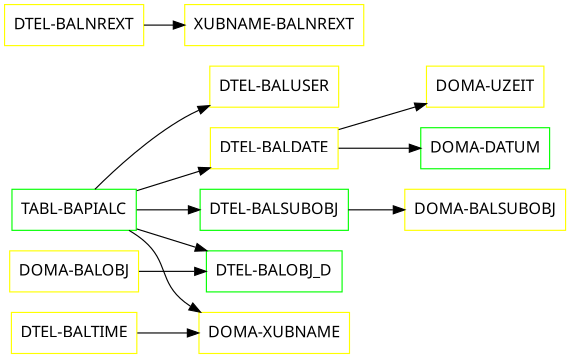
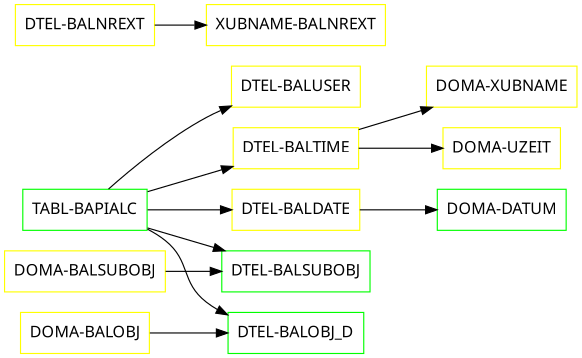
(377, 118) -> (395, 148)
(371, 210) -> (193, 271)
(161, 264) -> (185, 181)
